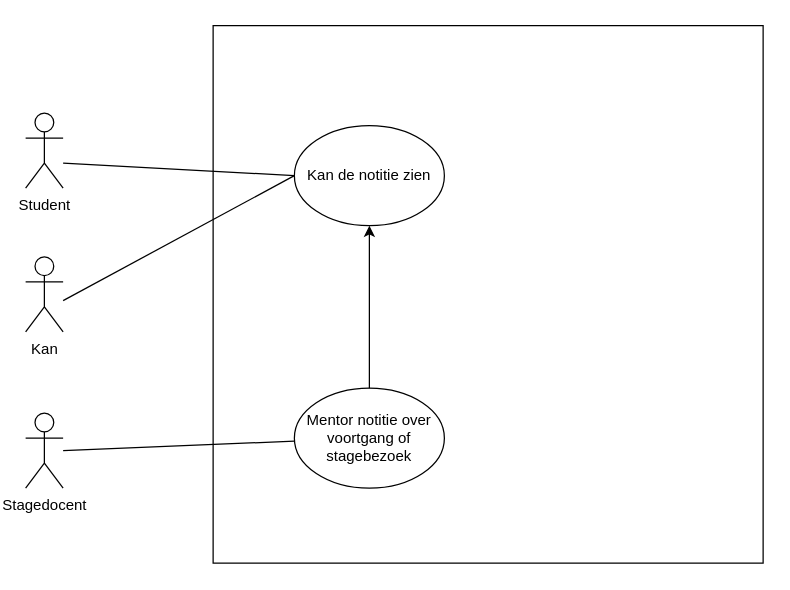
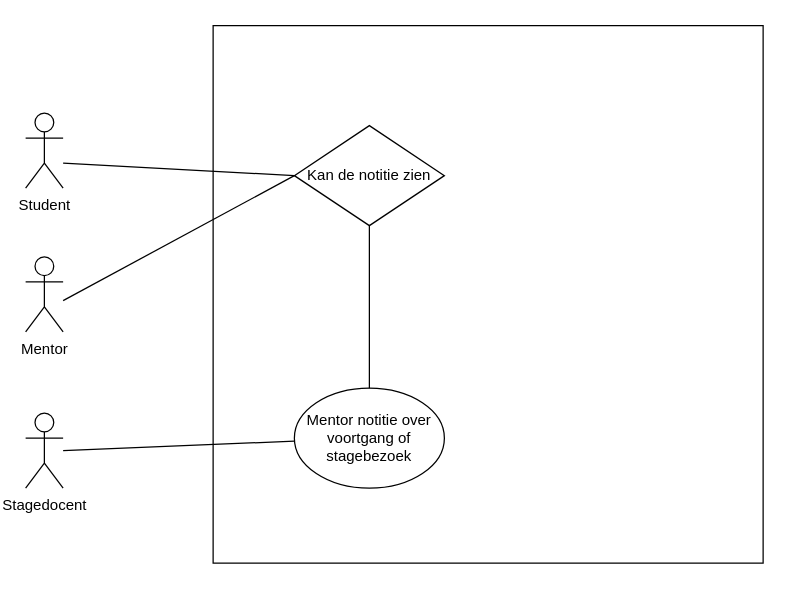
(369, 176) -> (369, 176)
(369, 235) -> (369, 231)
(45, 350) -> (45, 350)
